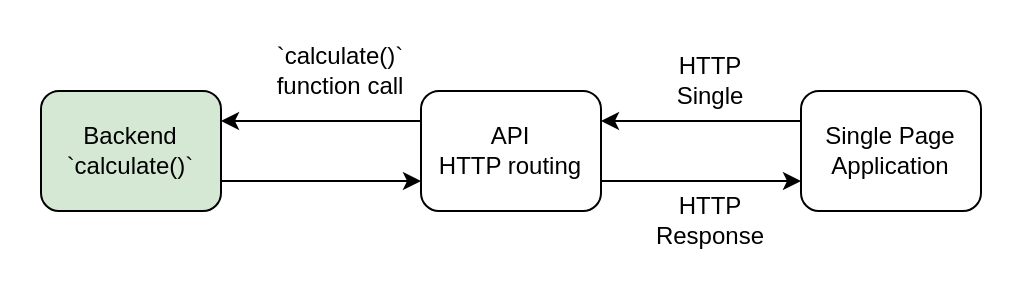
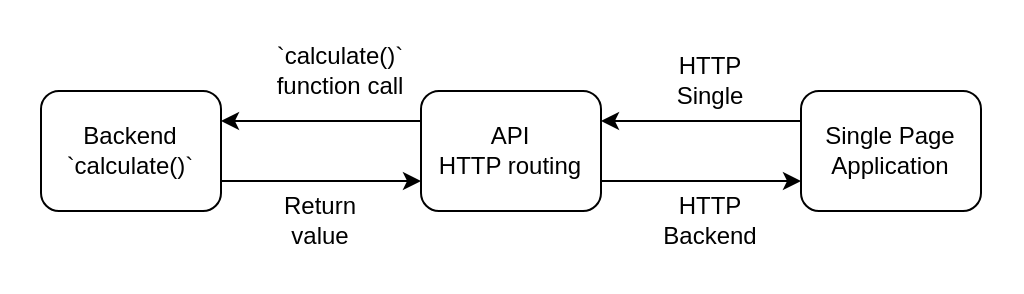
(131, 151) -> (131, 151)
none -> (321, 221)
(711, 221) -> (711, 221)
